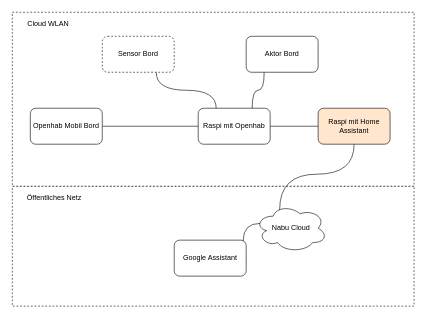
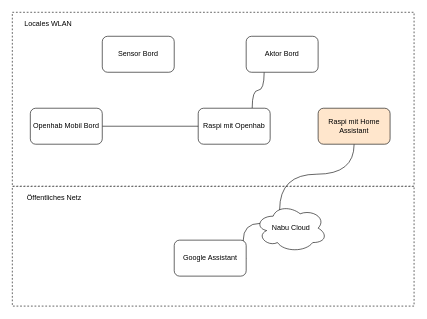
(48, 24) -> (48, 24)
(138, 54) -> (138, 54)
(186, 90) -> none
(294, 126) -> none
